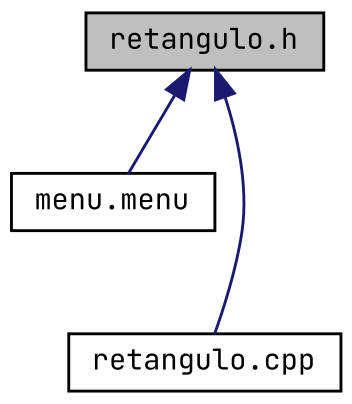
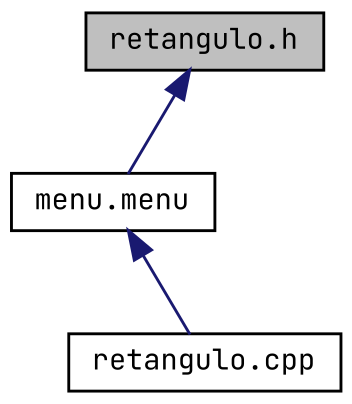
(243, 217) -> (167, 295)
